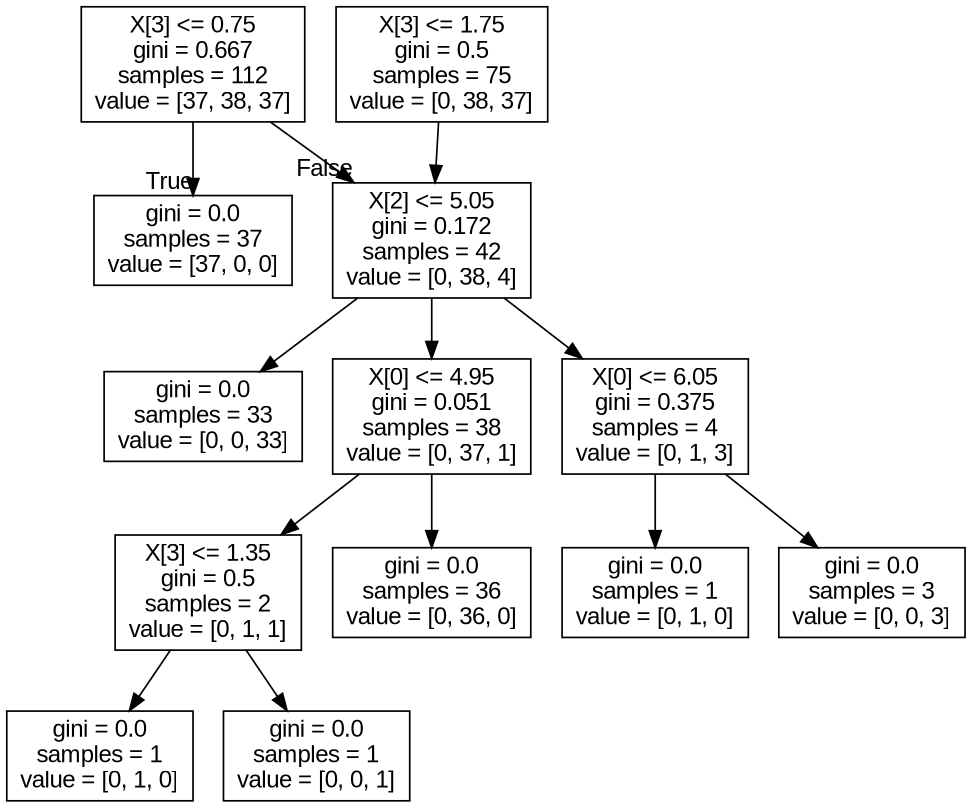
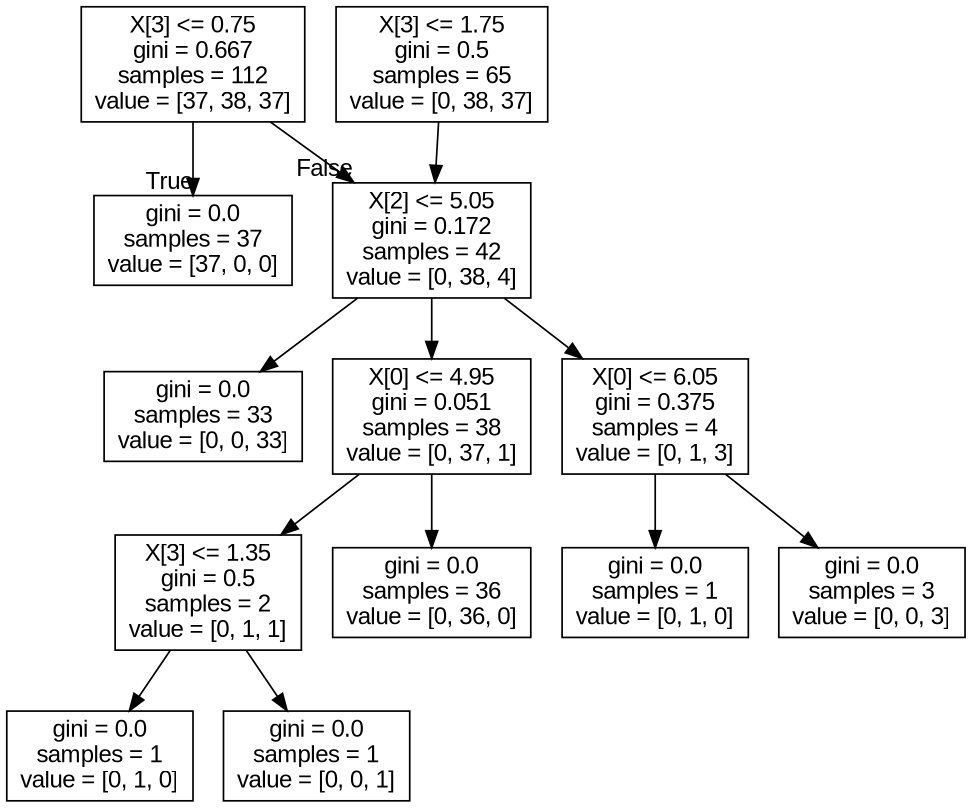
(442, 64) -> (442, 64)
